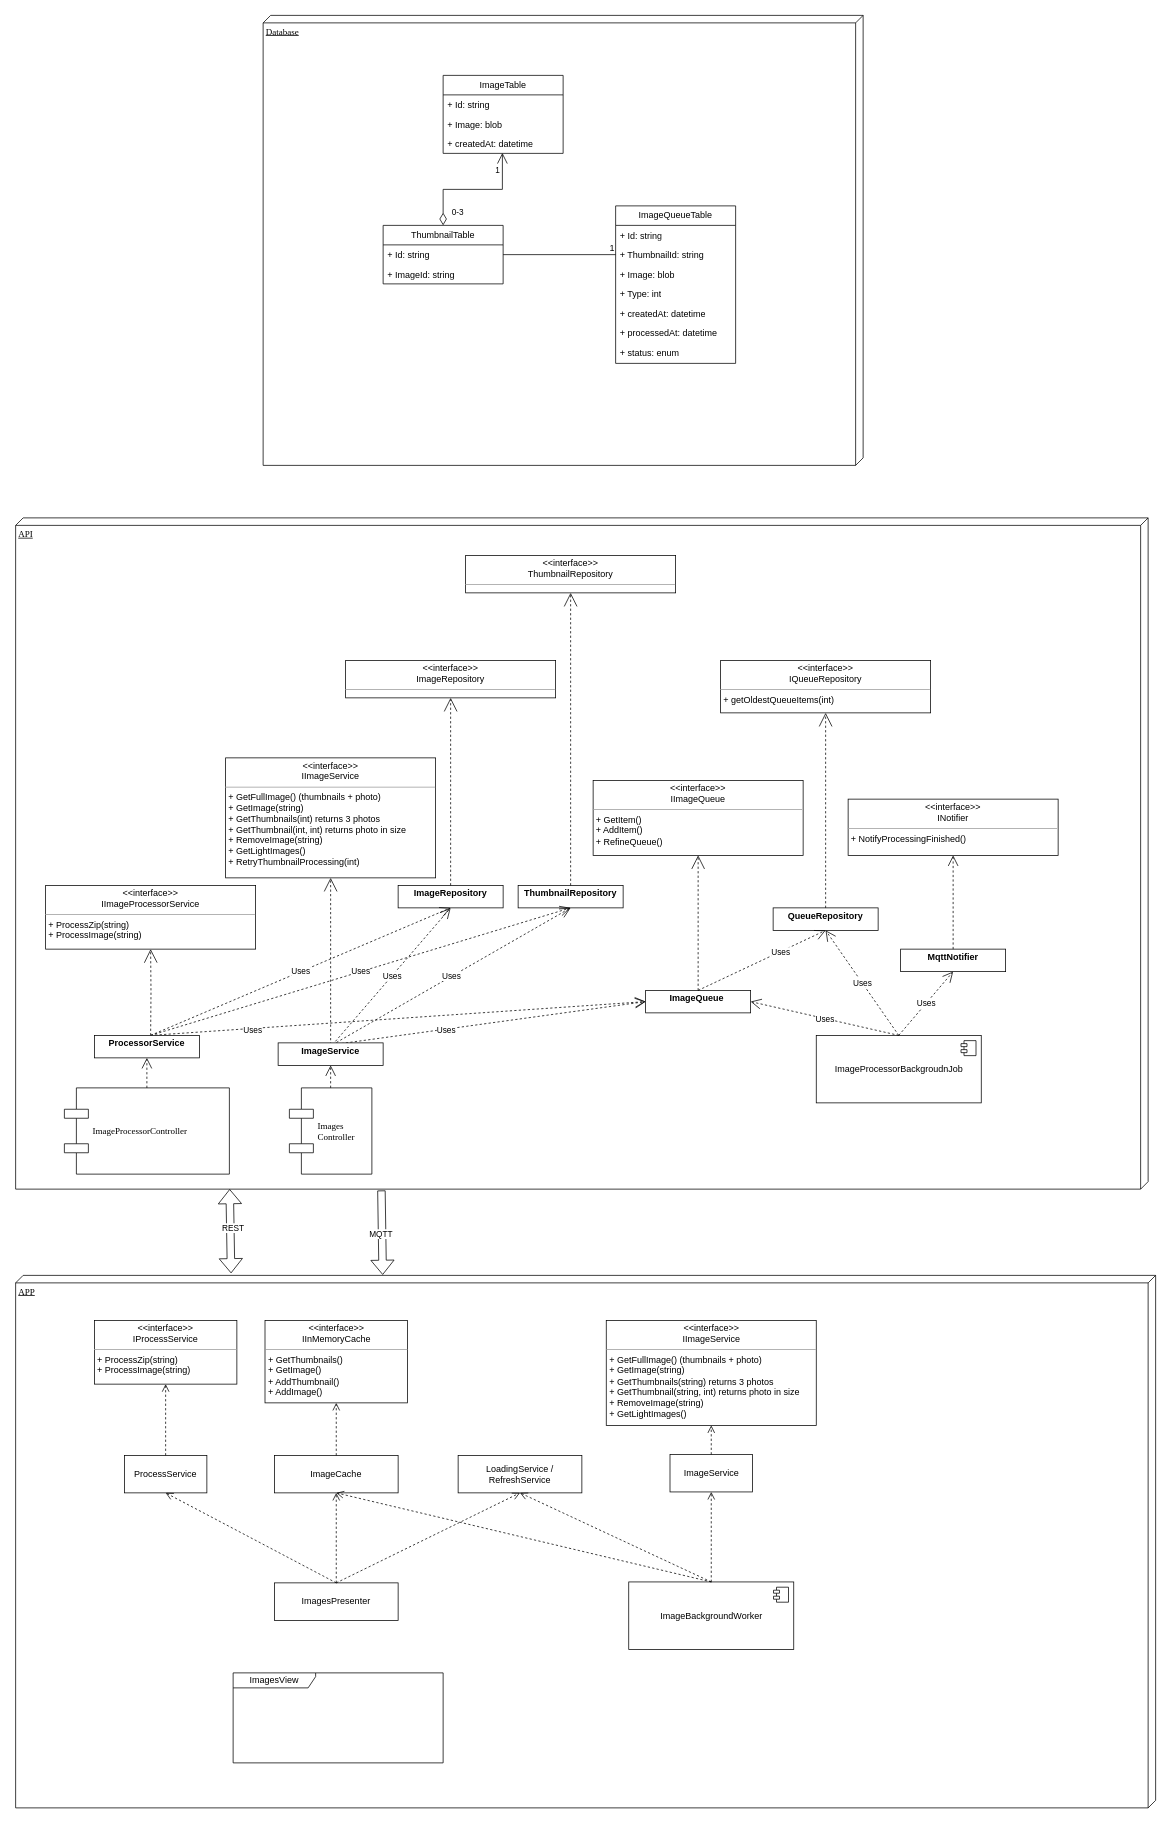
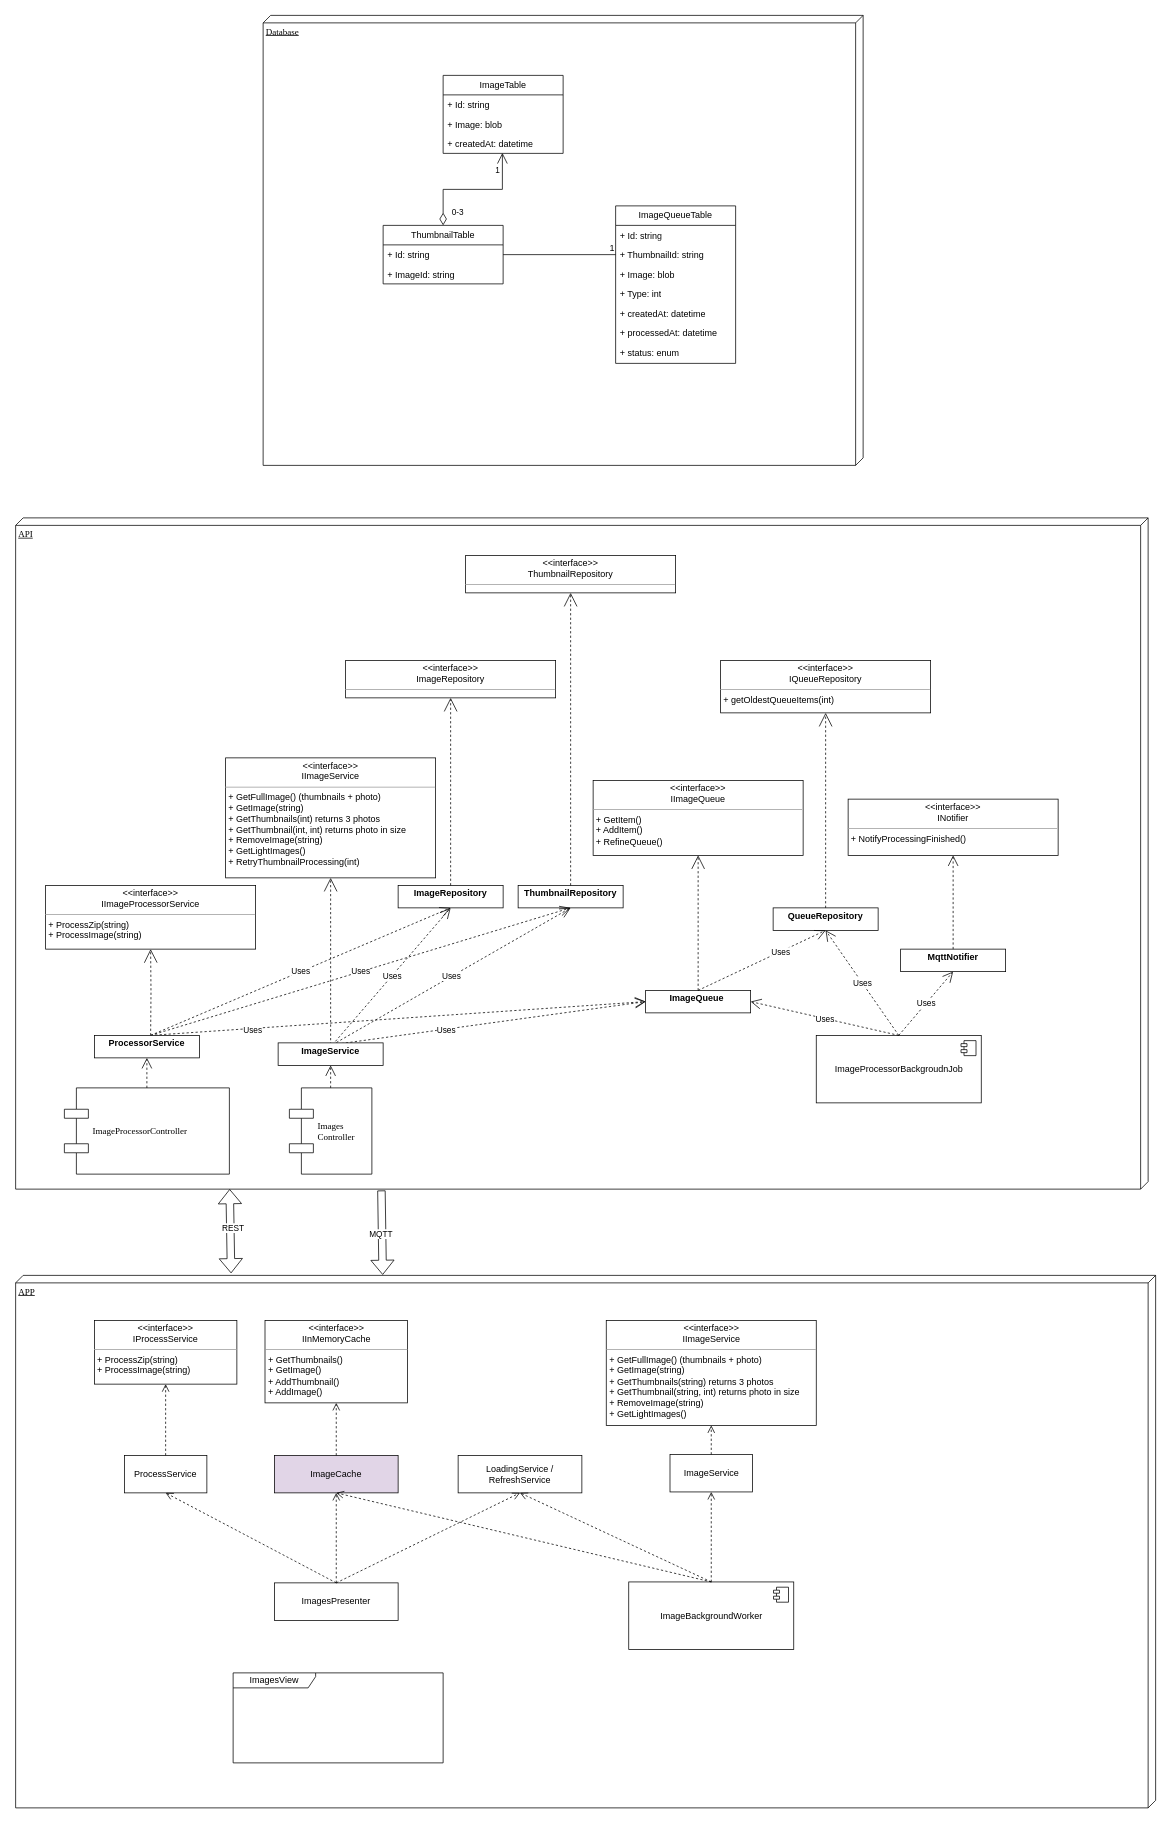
(336, 1474) -> (336, 1474)
